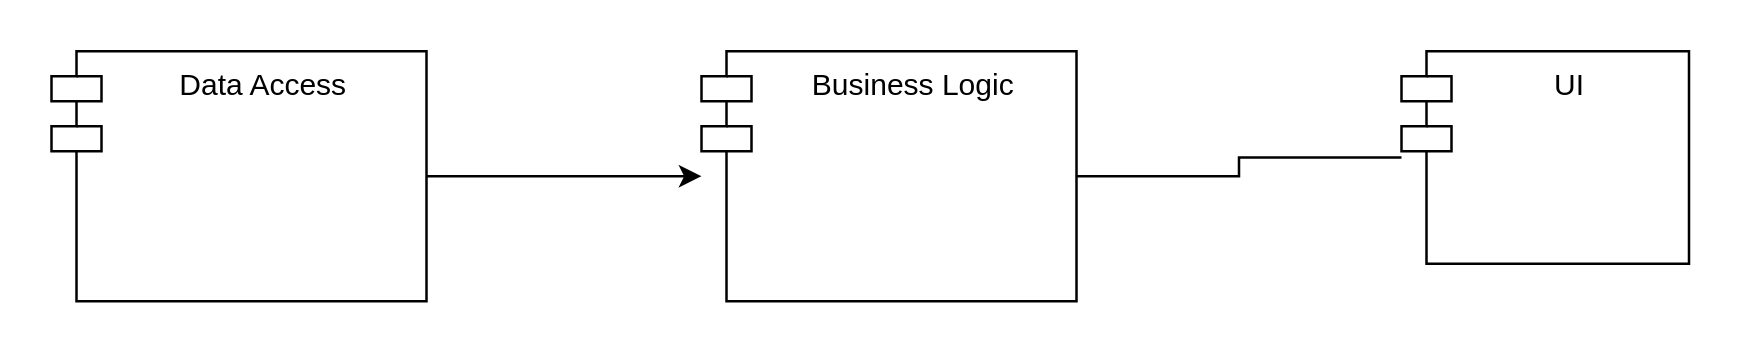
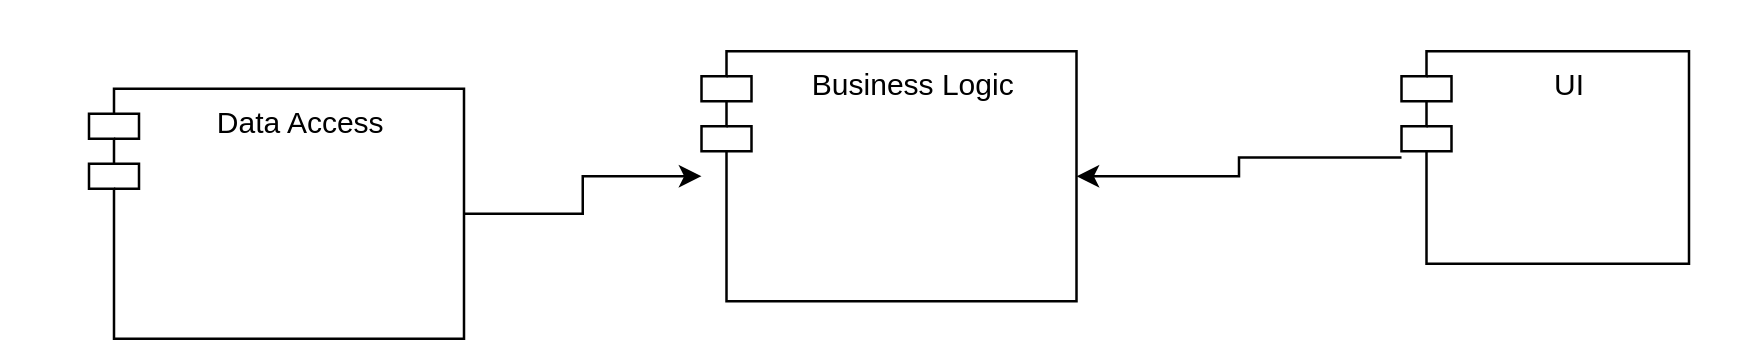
(239, 176) -> (276, 214)
(1087, 176) -> (1094, 176)
